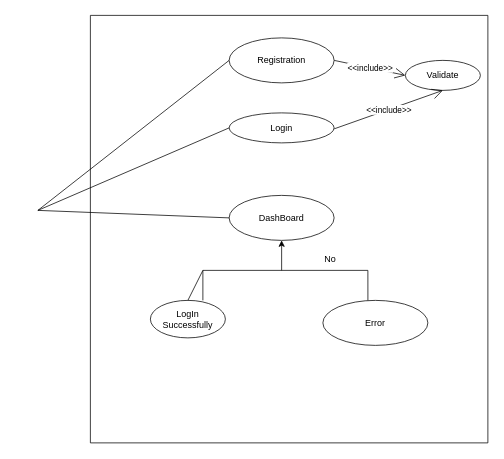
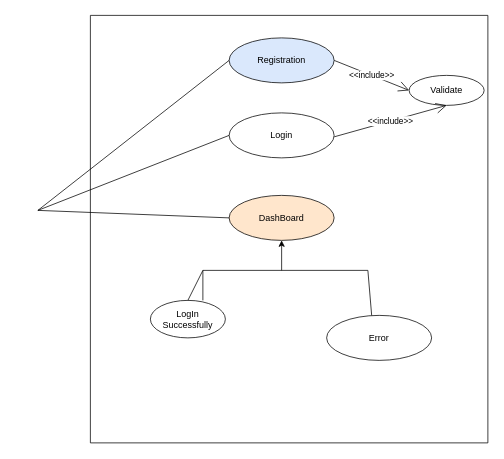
(282, 60) -> (282, 60)
(443, 75) -> (447, 90)
(282, 128) -> (282, 135)
(282, 218) -> (282, 218)
(330, 259) -> none
(375, 323) -> (379, 338)
